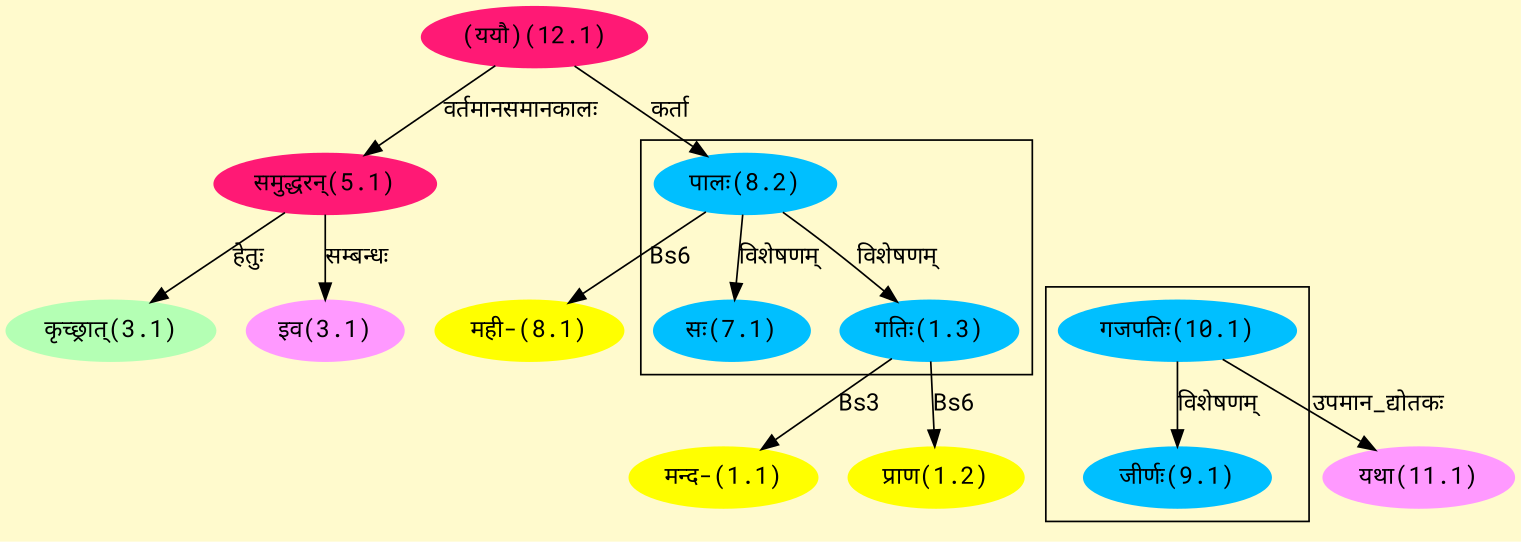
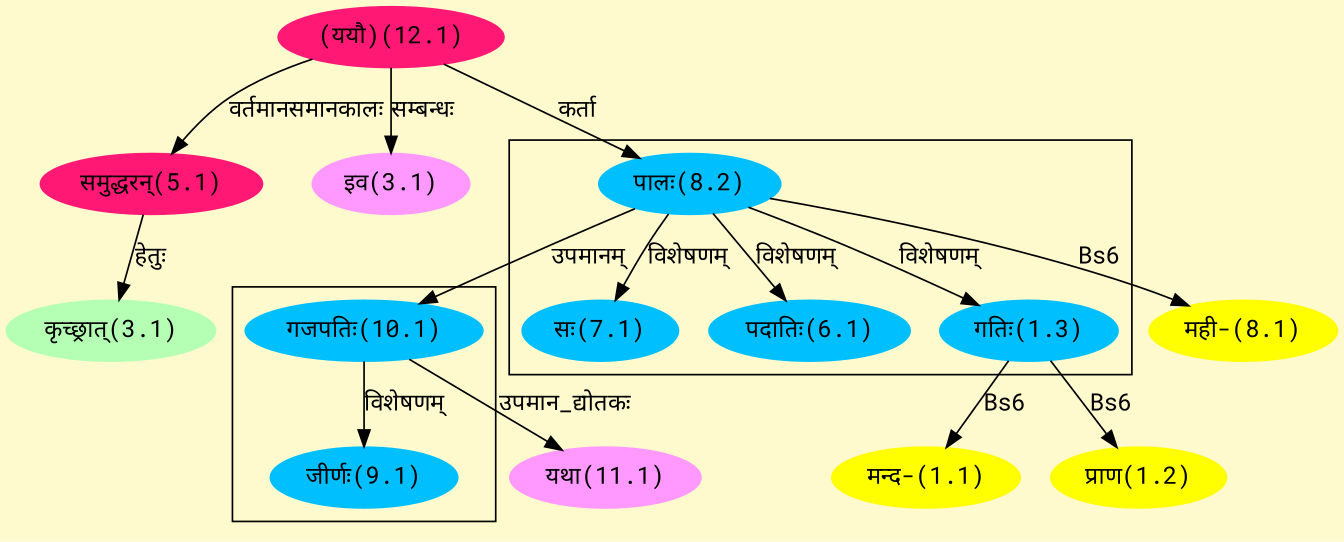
(325, 249) -> (391, 102)
none -> (535, 252)
none -> (810, 331)
(859, 404) -> (1004, 404)
